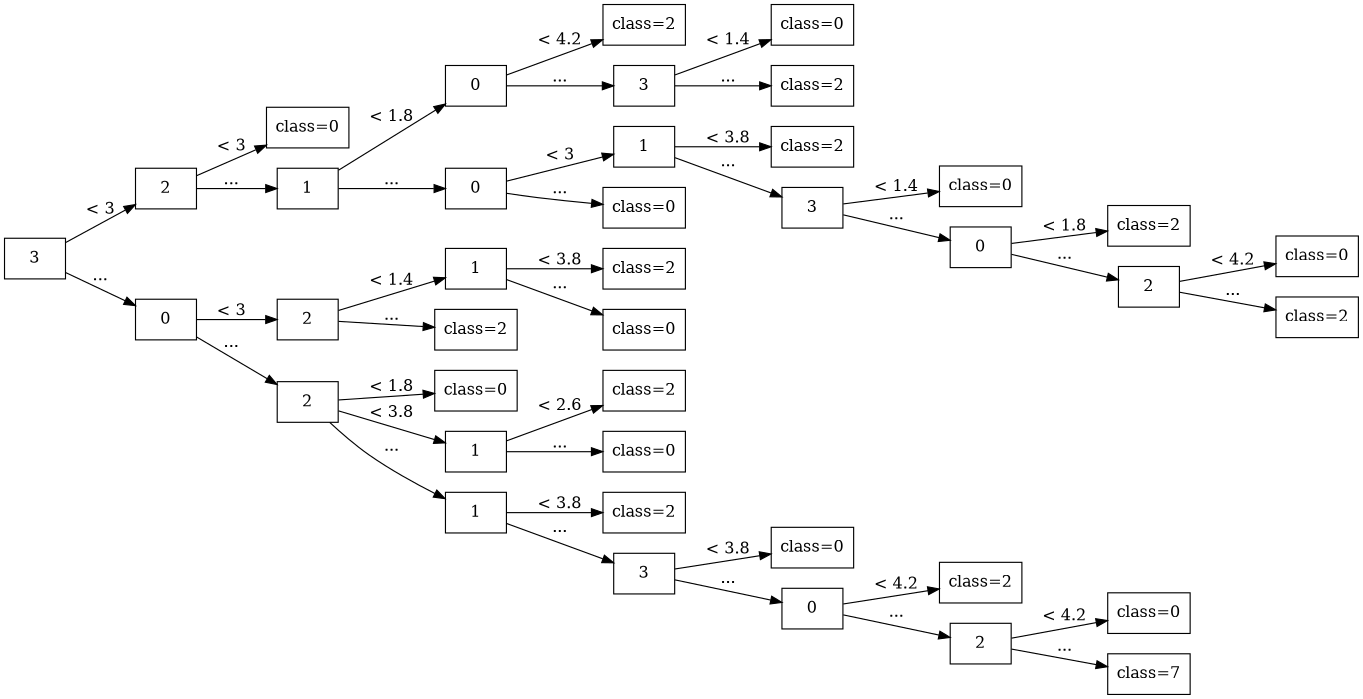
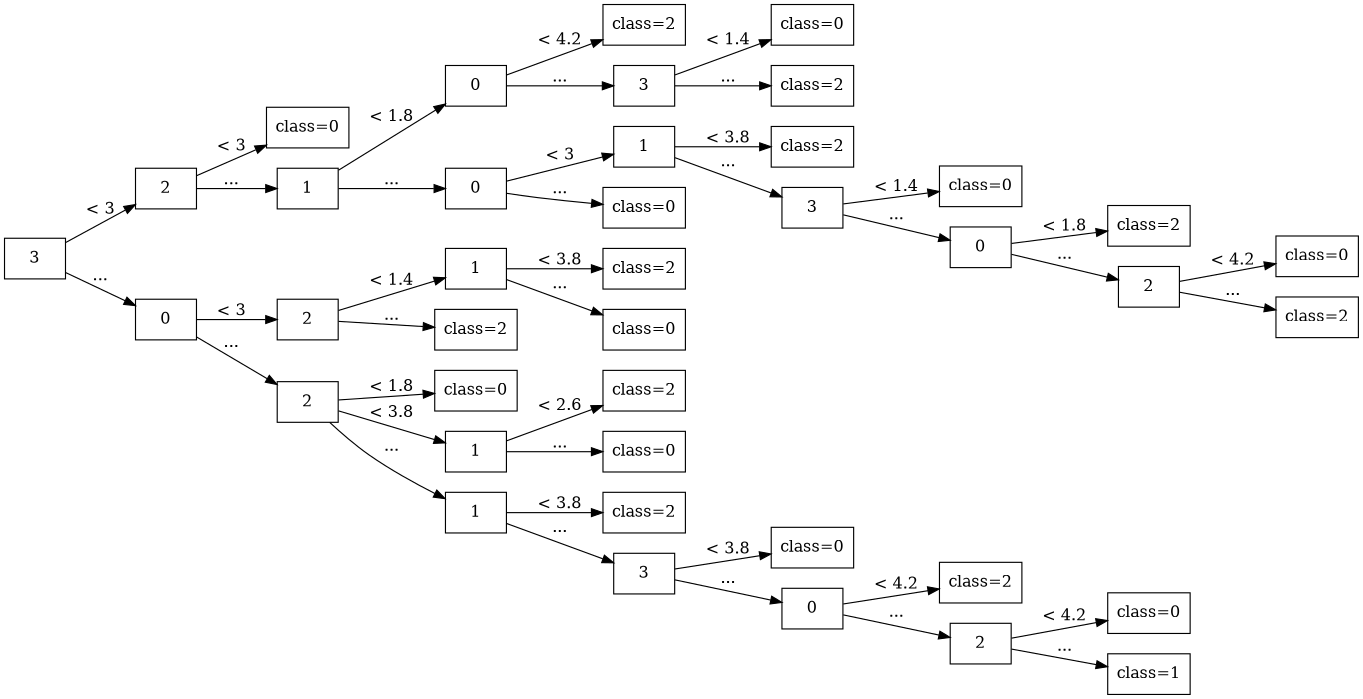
(1149, 674) -> (1149, 674)
